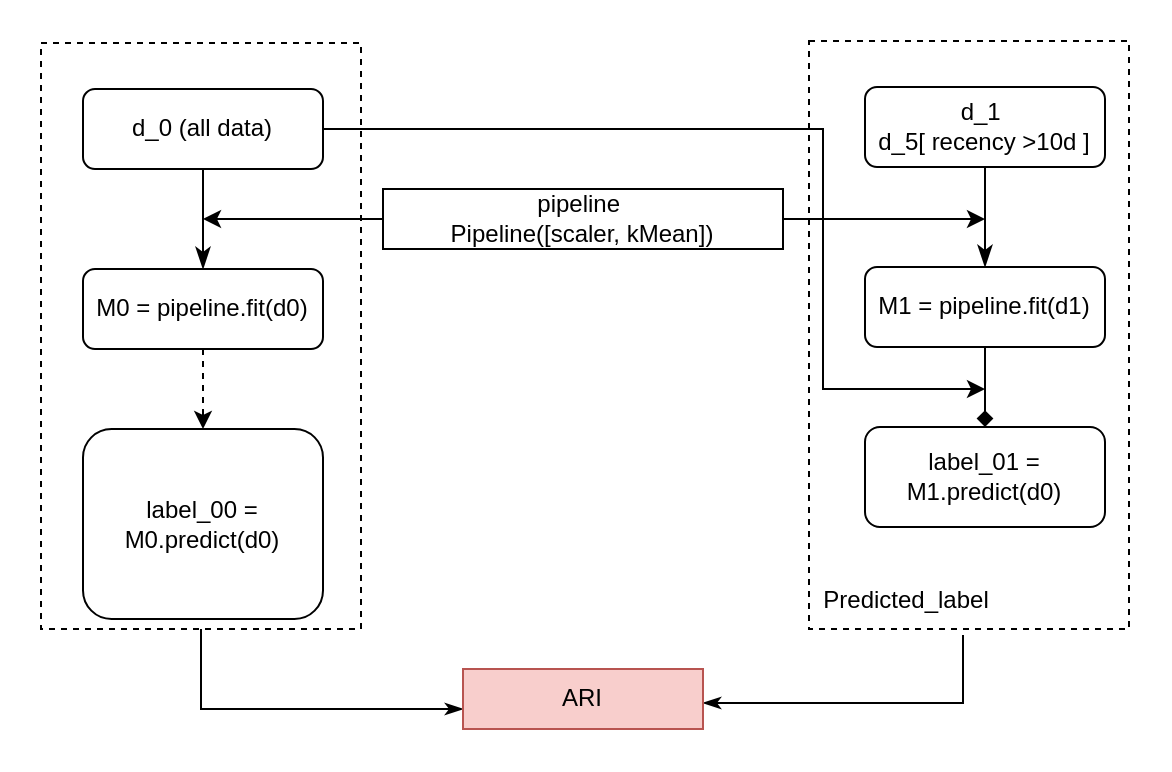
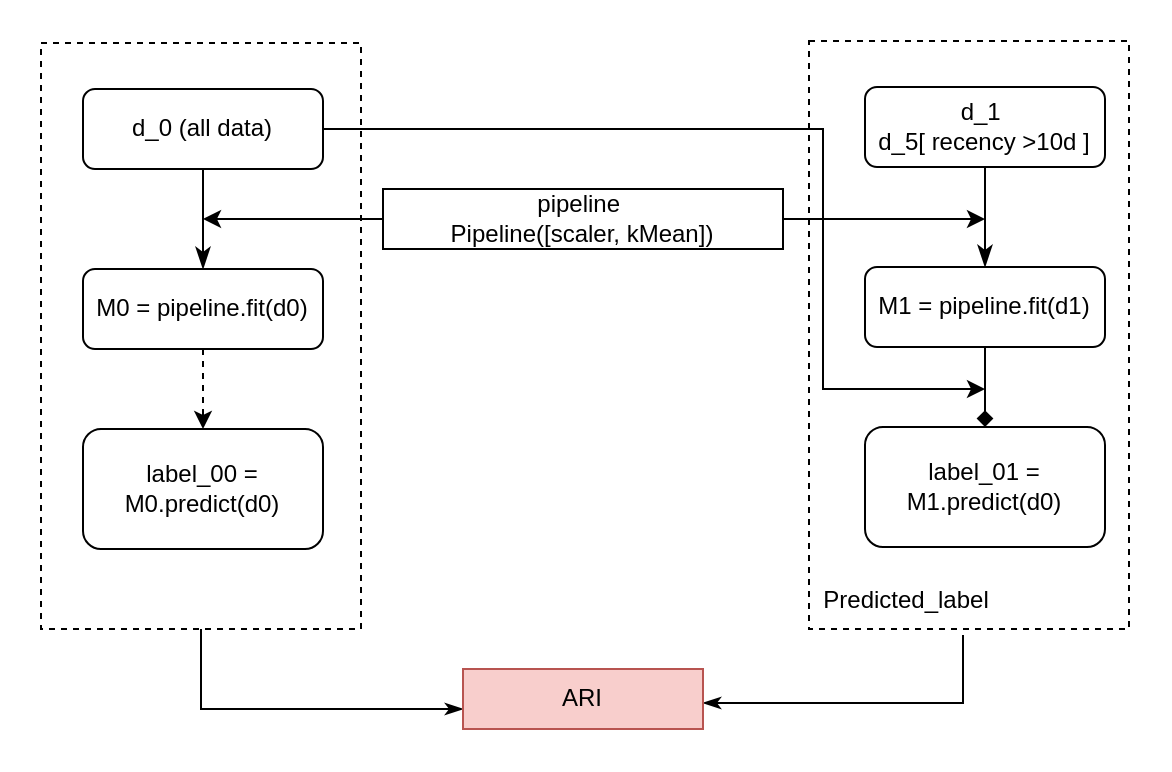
(985, 477) -> (985, 487)
(203, 524) -> (203, 489)
